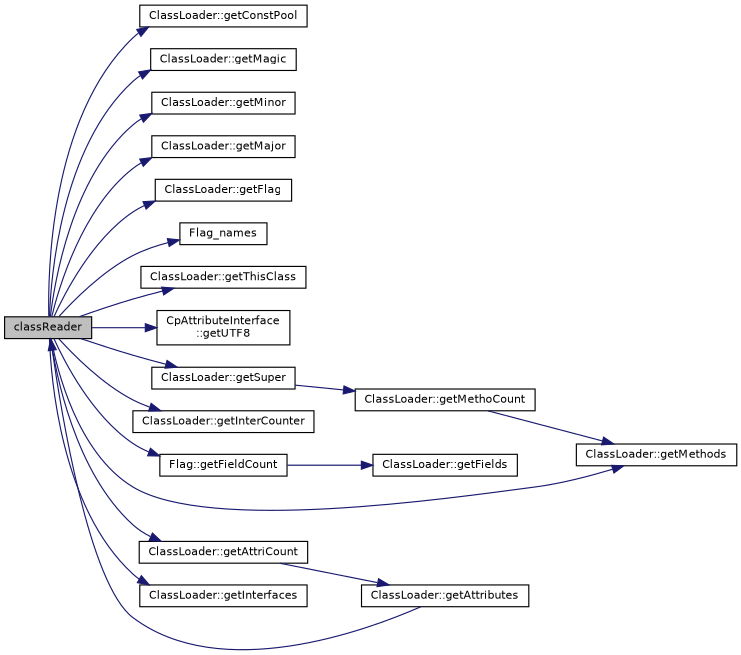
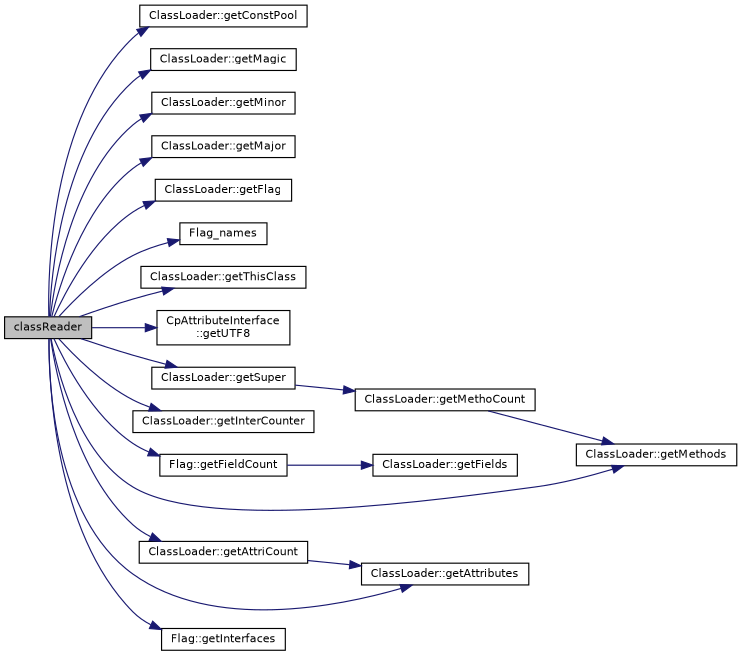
(223, 596) -> (223, 639)
(141, 622) -> (141, 579)
